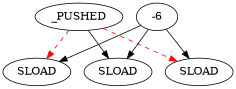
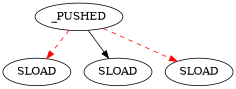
(157, 17) -> none
